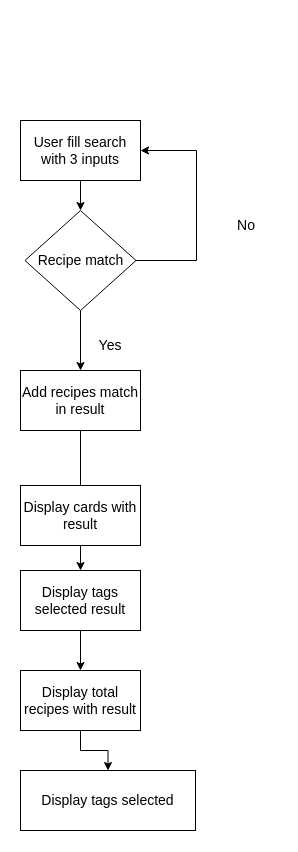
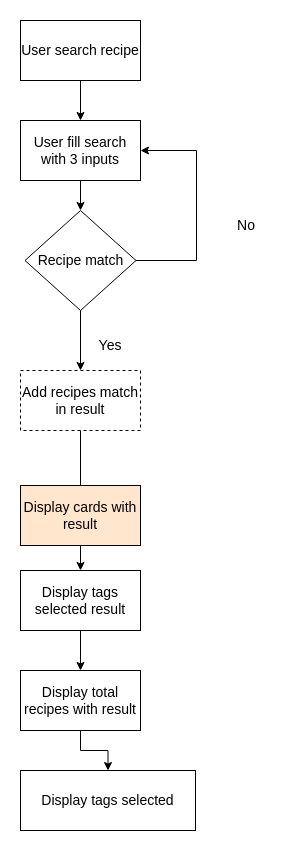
none -> (81, 51)
none -> (81, 97)
(81, 401) -> (81, 401)
(81, 516) -> (81, 516)
